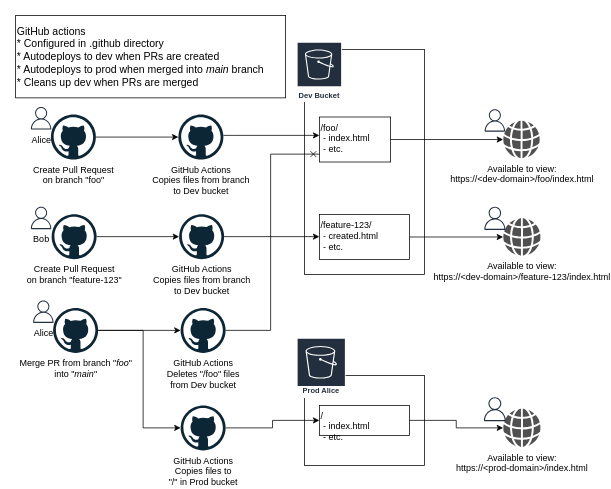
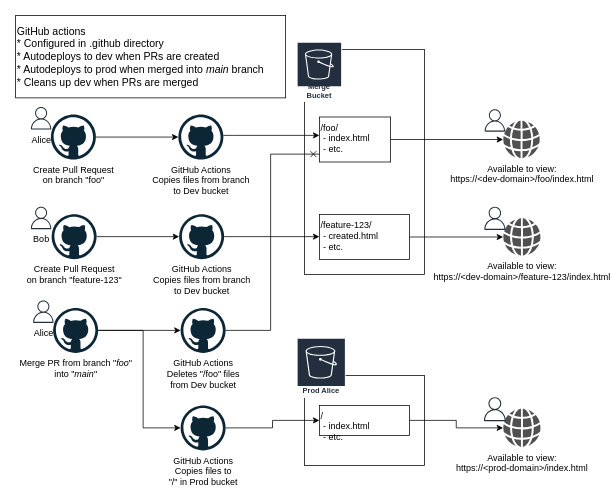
(319, 95) -> (319, 90)
